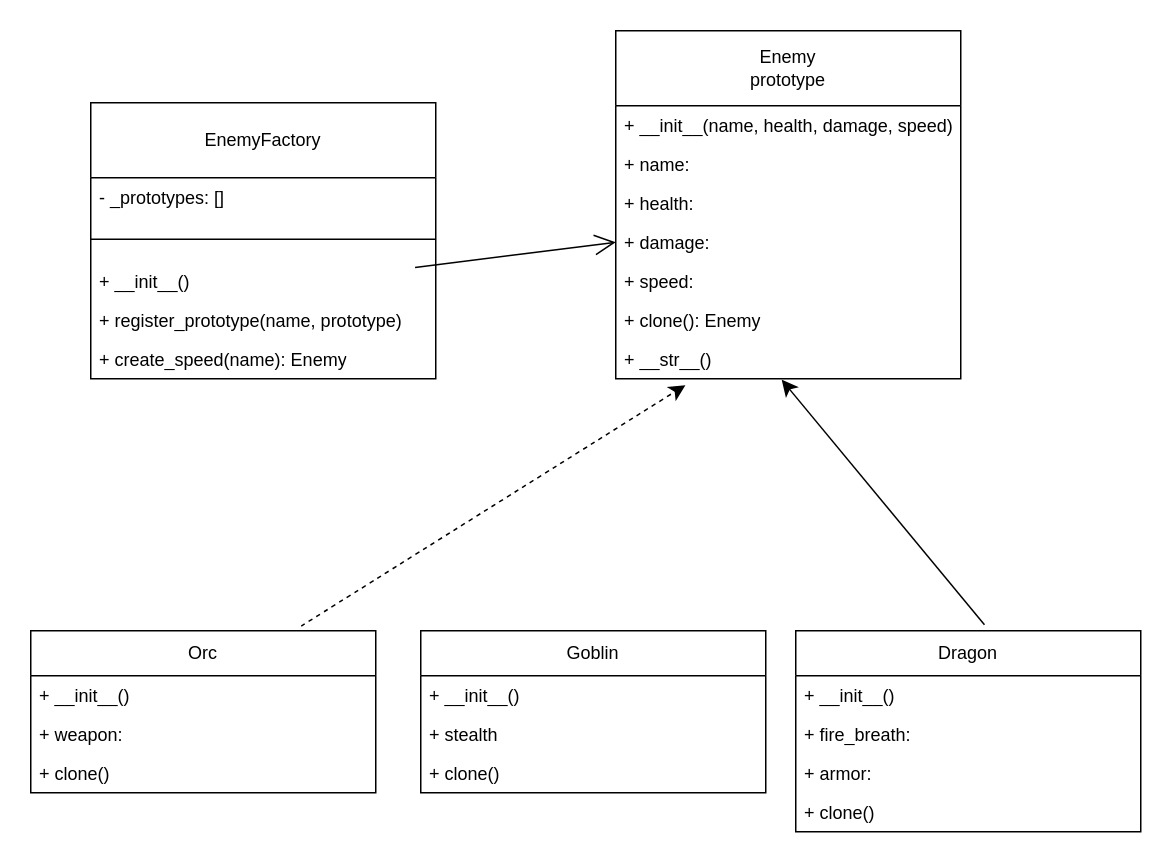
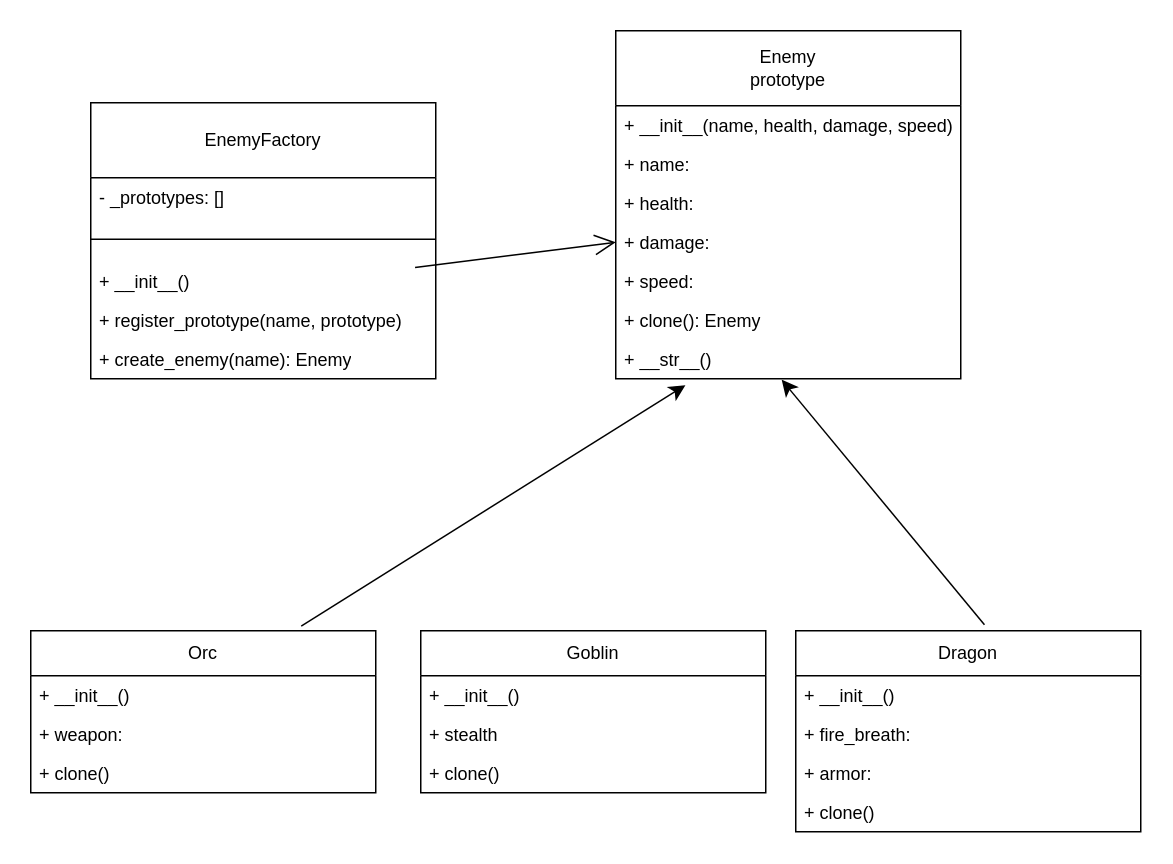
(229, 361) -> (229, 361)
(490, 508) -> (490, 508)
